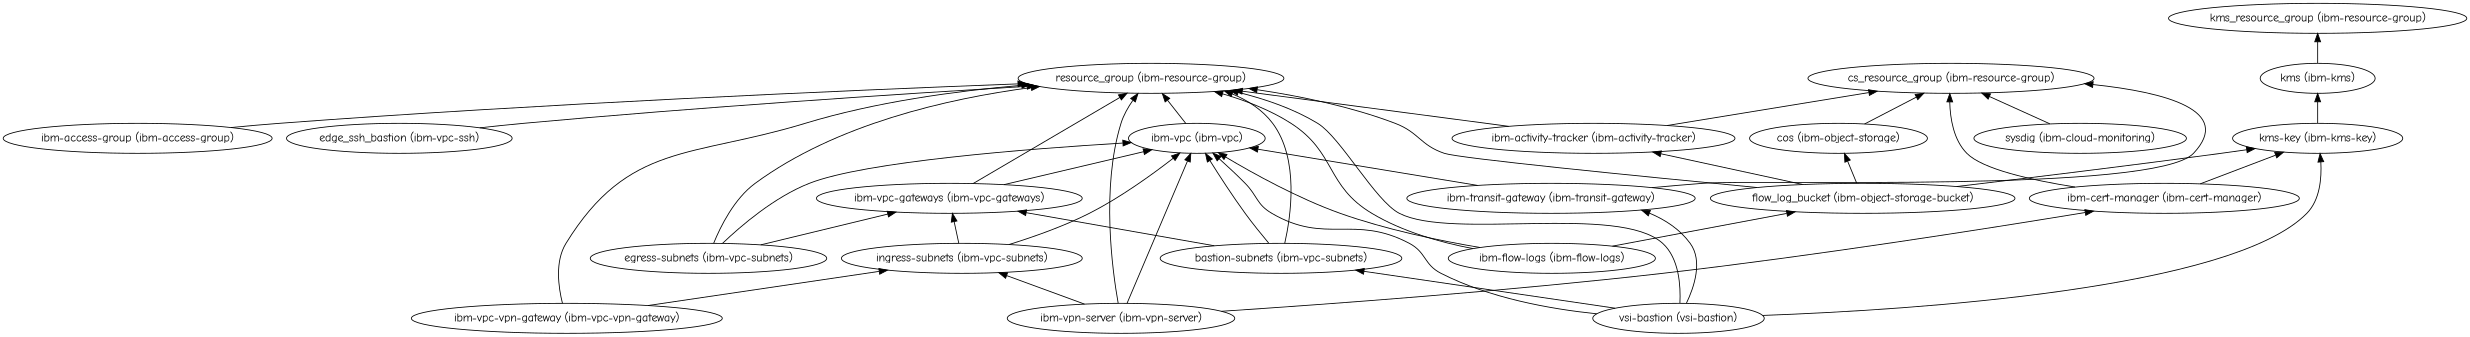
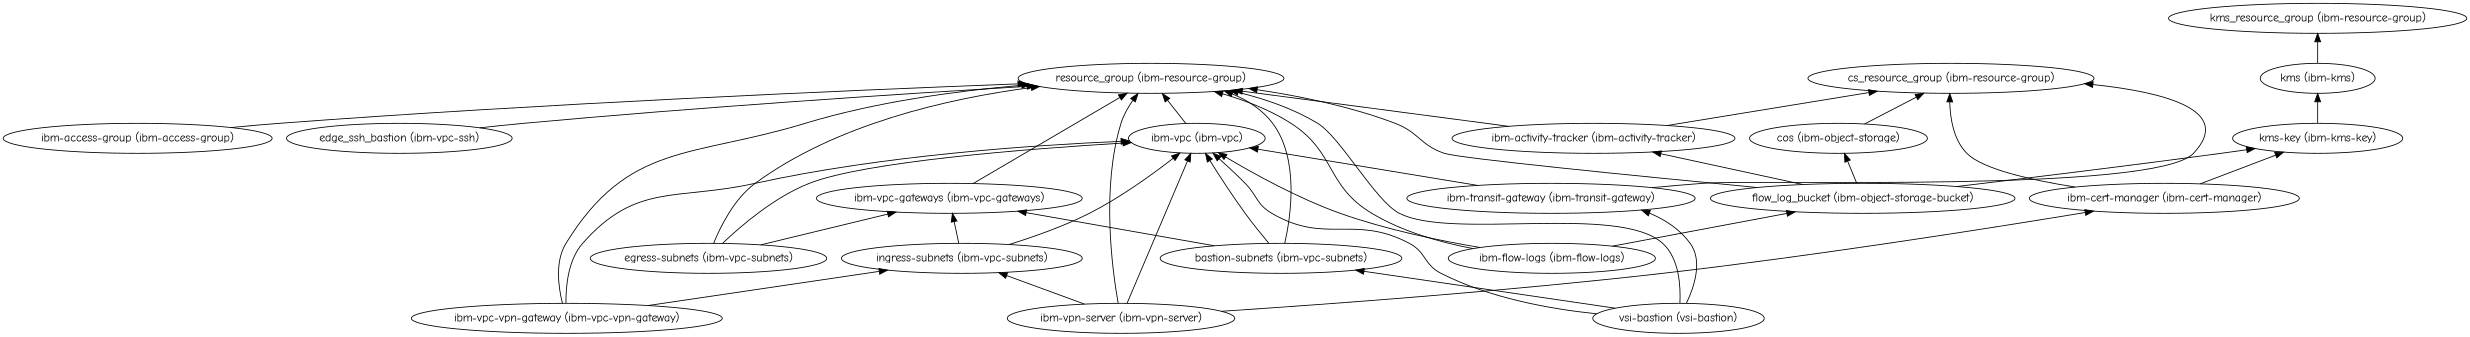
(2080, 138) -> none
(1074, 168) -> (813, 172)
(2069, 290) -> none
